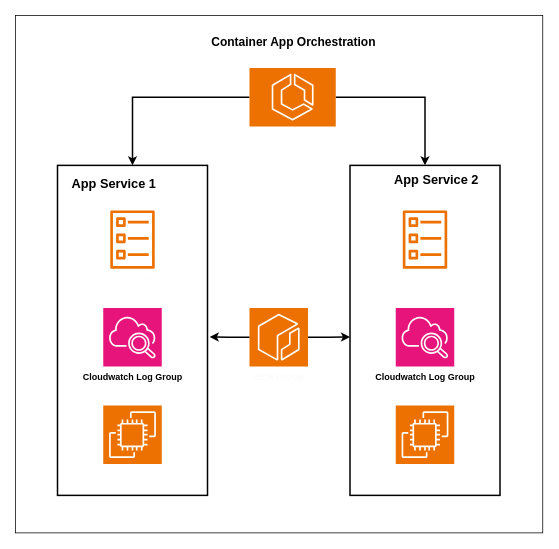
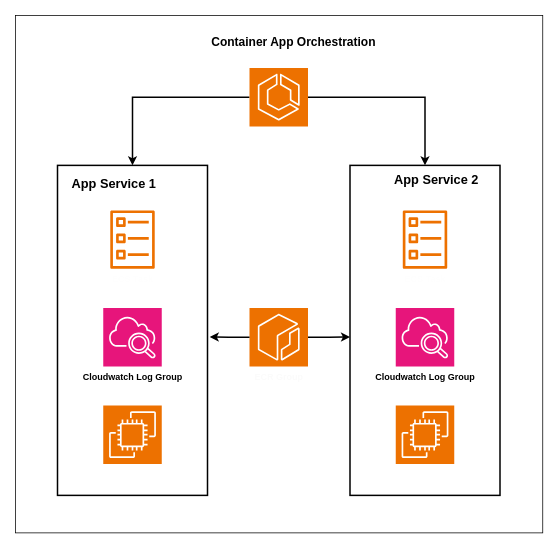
(293, 97) -> (279, 97)
